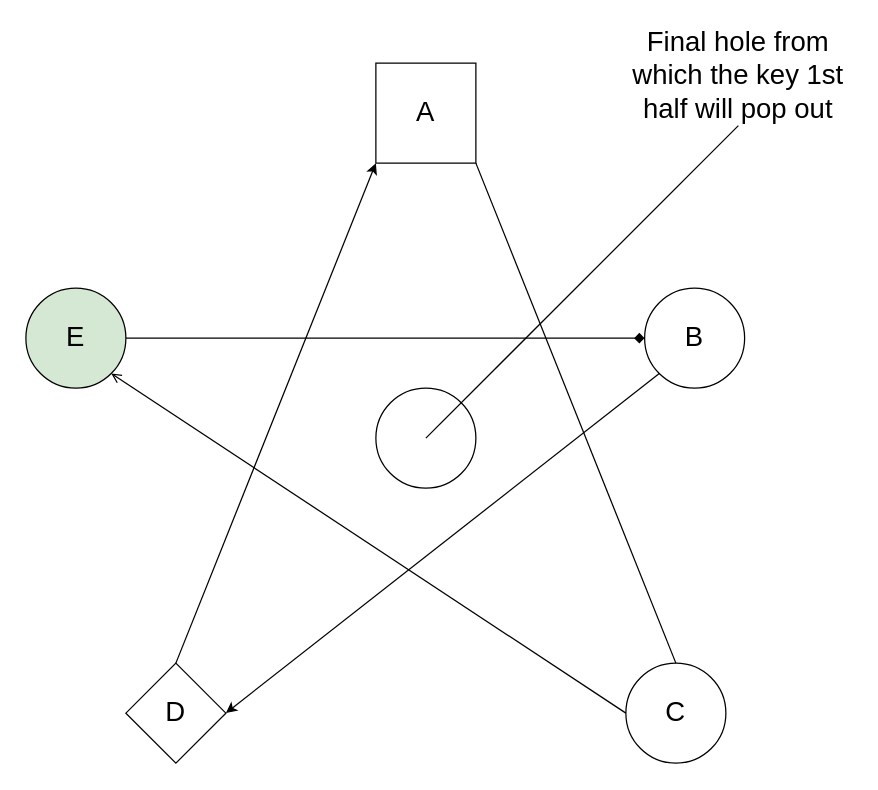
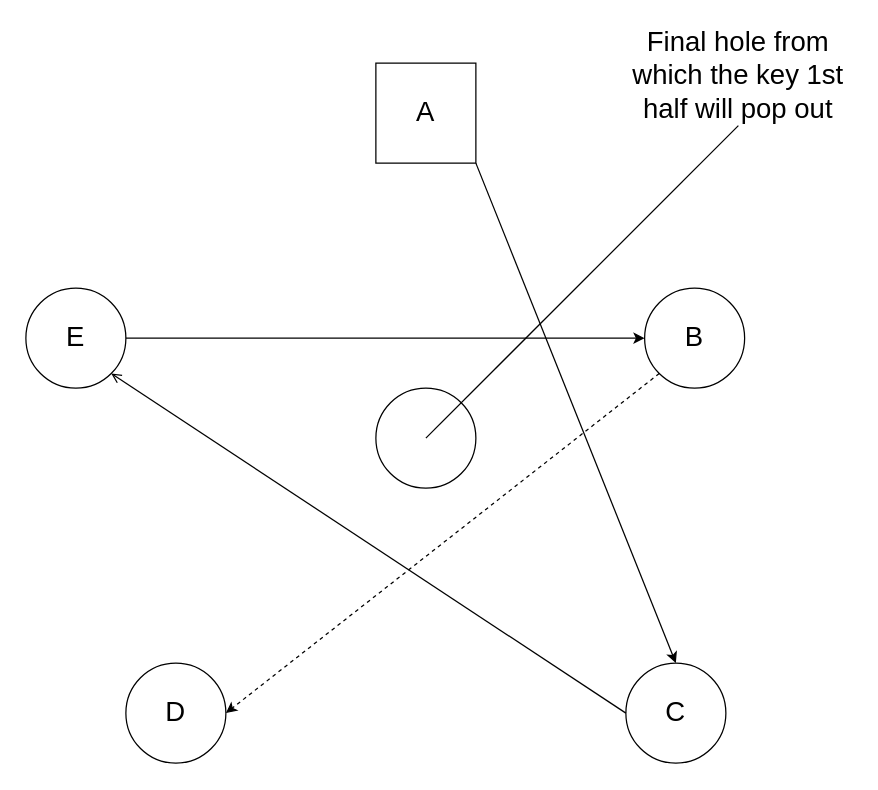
(76, 338) -> (76, 338)
(634, 338) -> (634, 338)
(274, 417) -> none
(445, 541) -> (445, 541)
(673, 657) -> (672, 654)
(176, 713) -> (176, 713)
